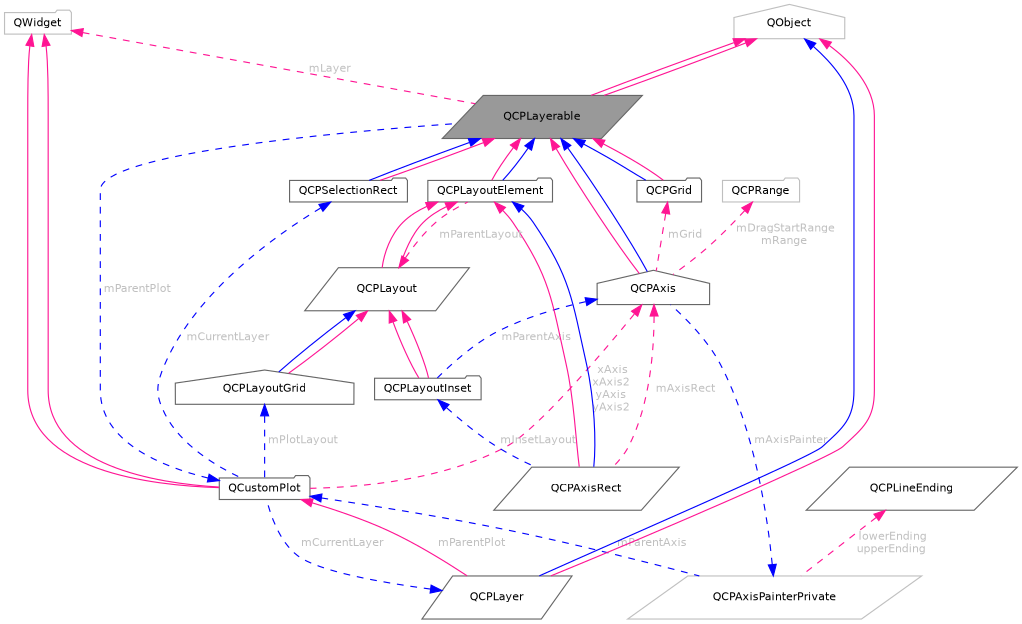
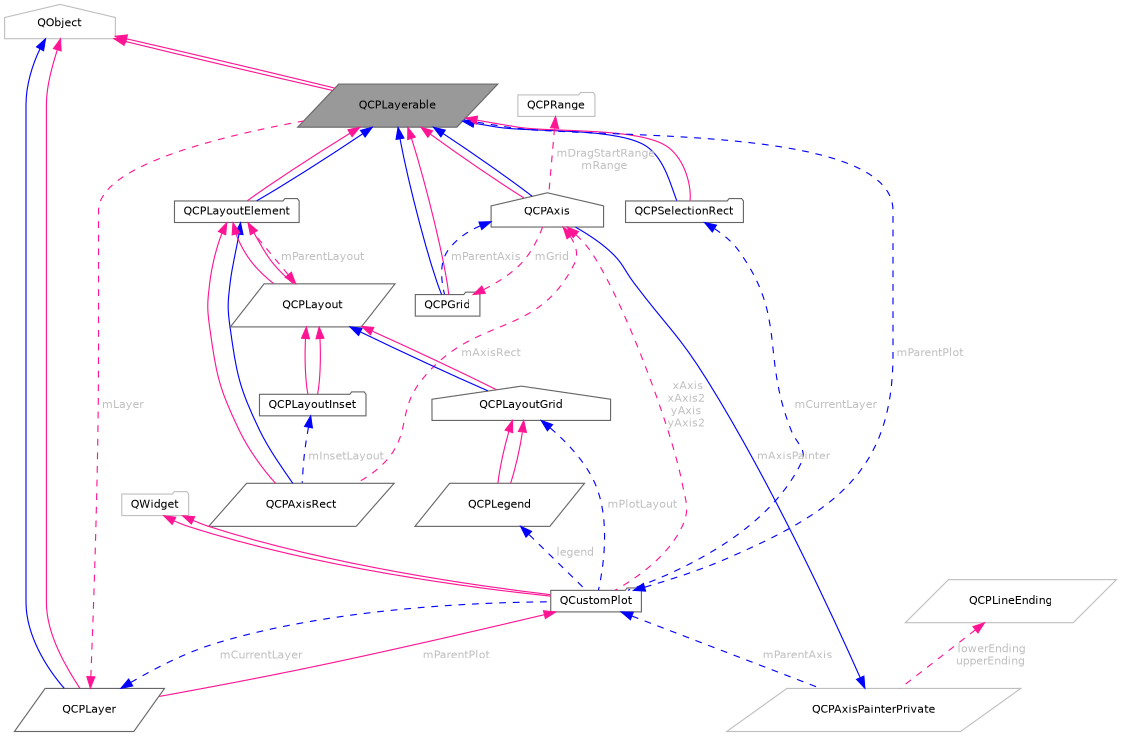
(279, 68) -> (99, 327)
(505, 328) -> (448, 250)
(745, 424) -> (740, 437)
(912, 489) -> (1011, 601)
none -> (500, 505)
